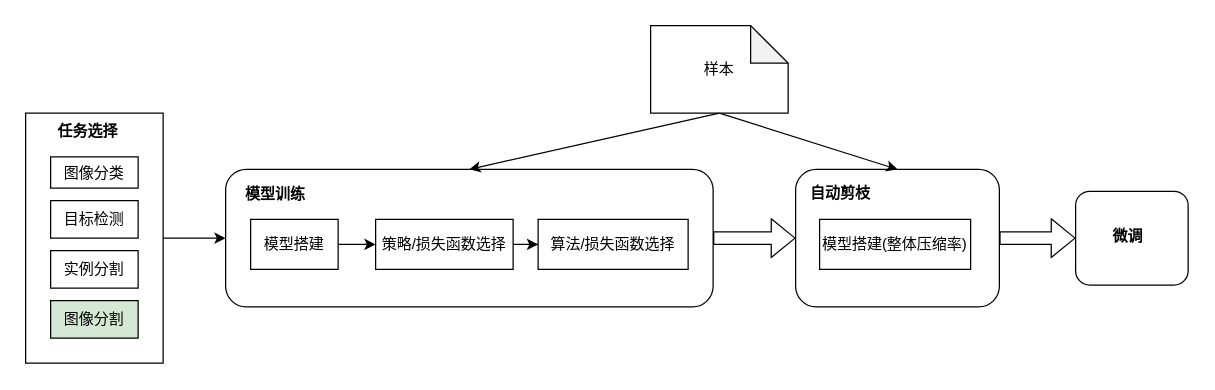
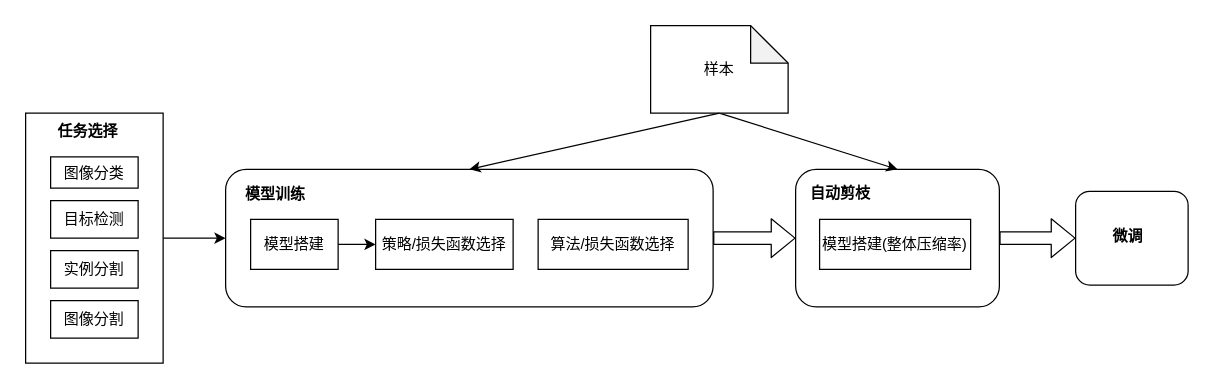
(530, 244) -> none
(94, 319) -> (94, 319)
